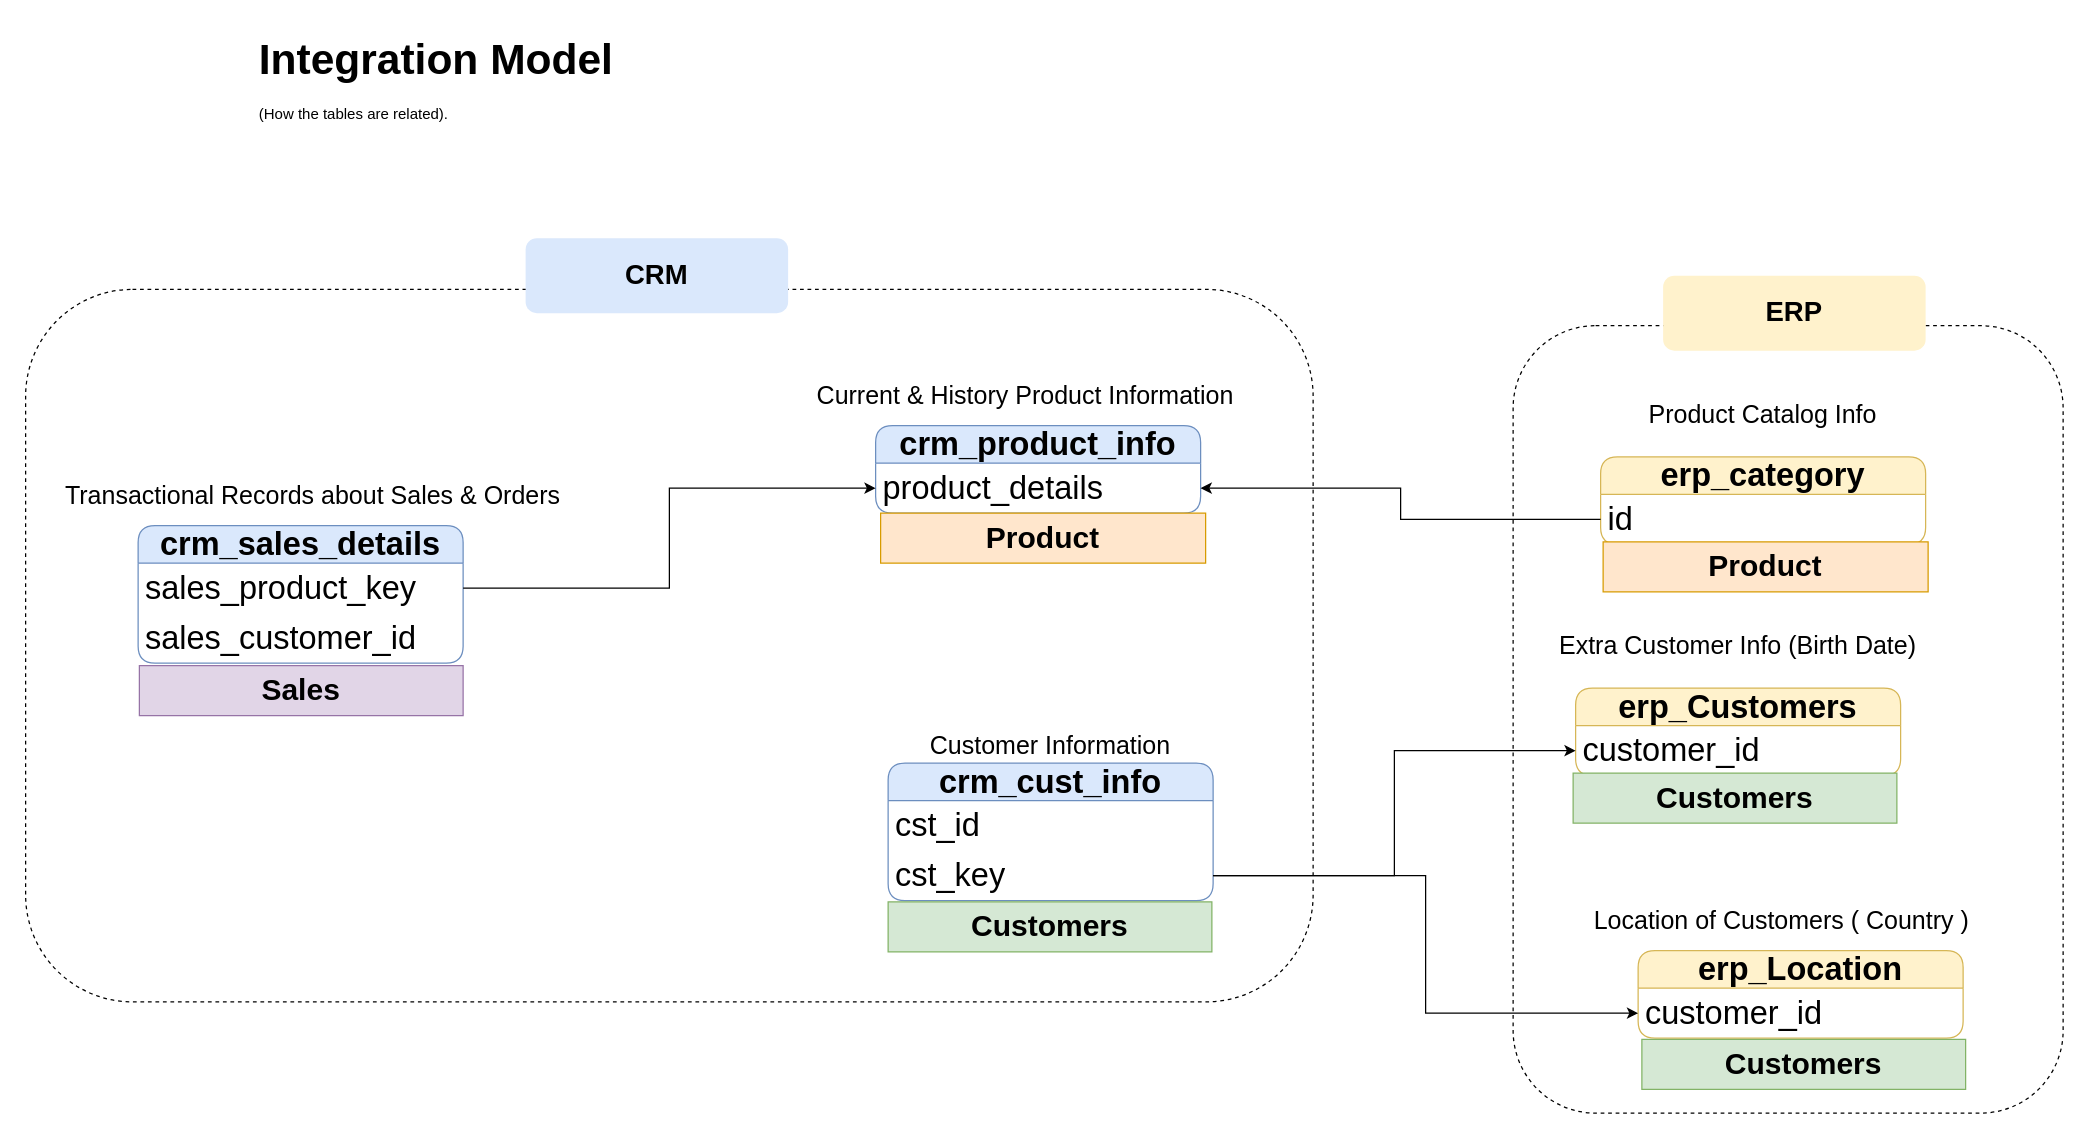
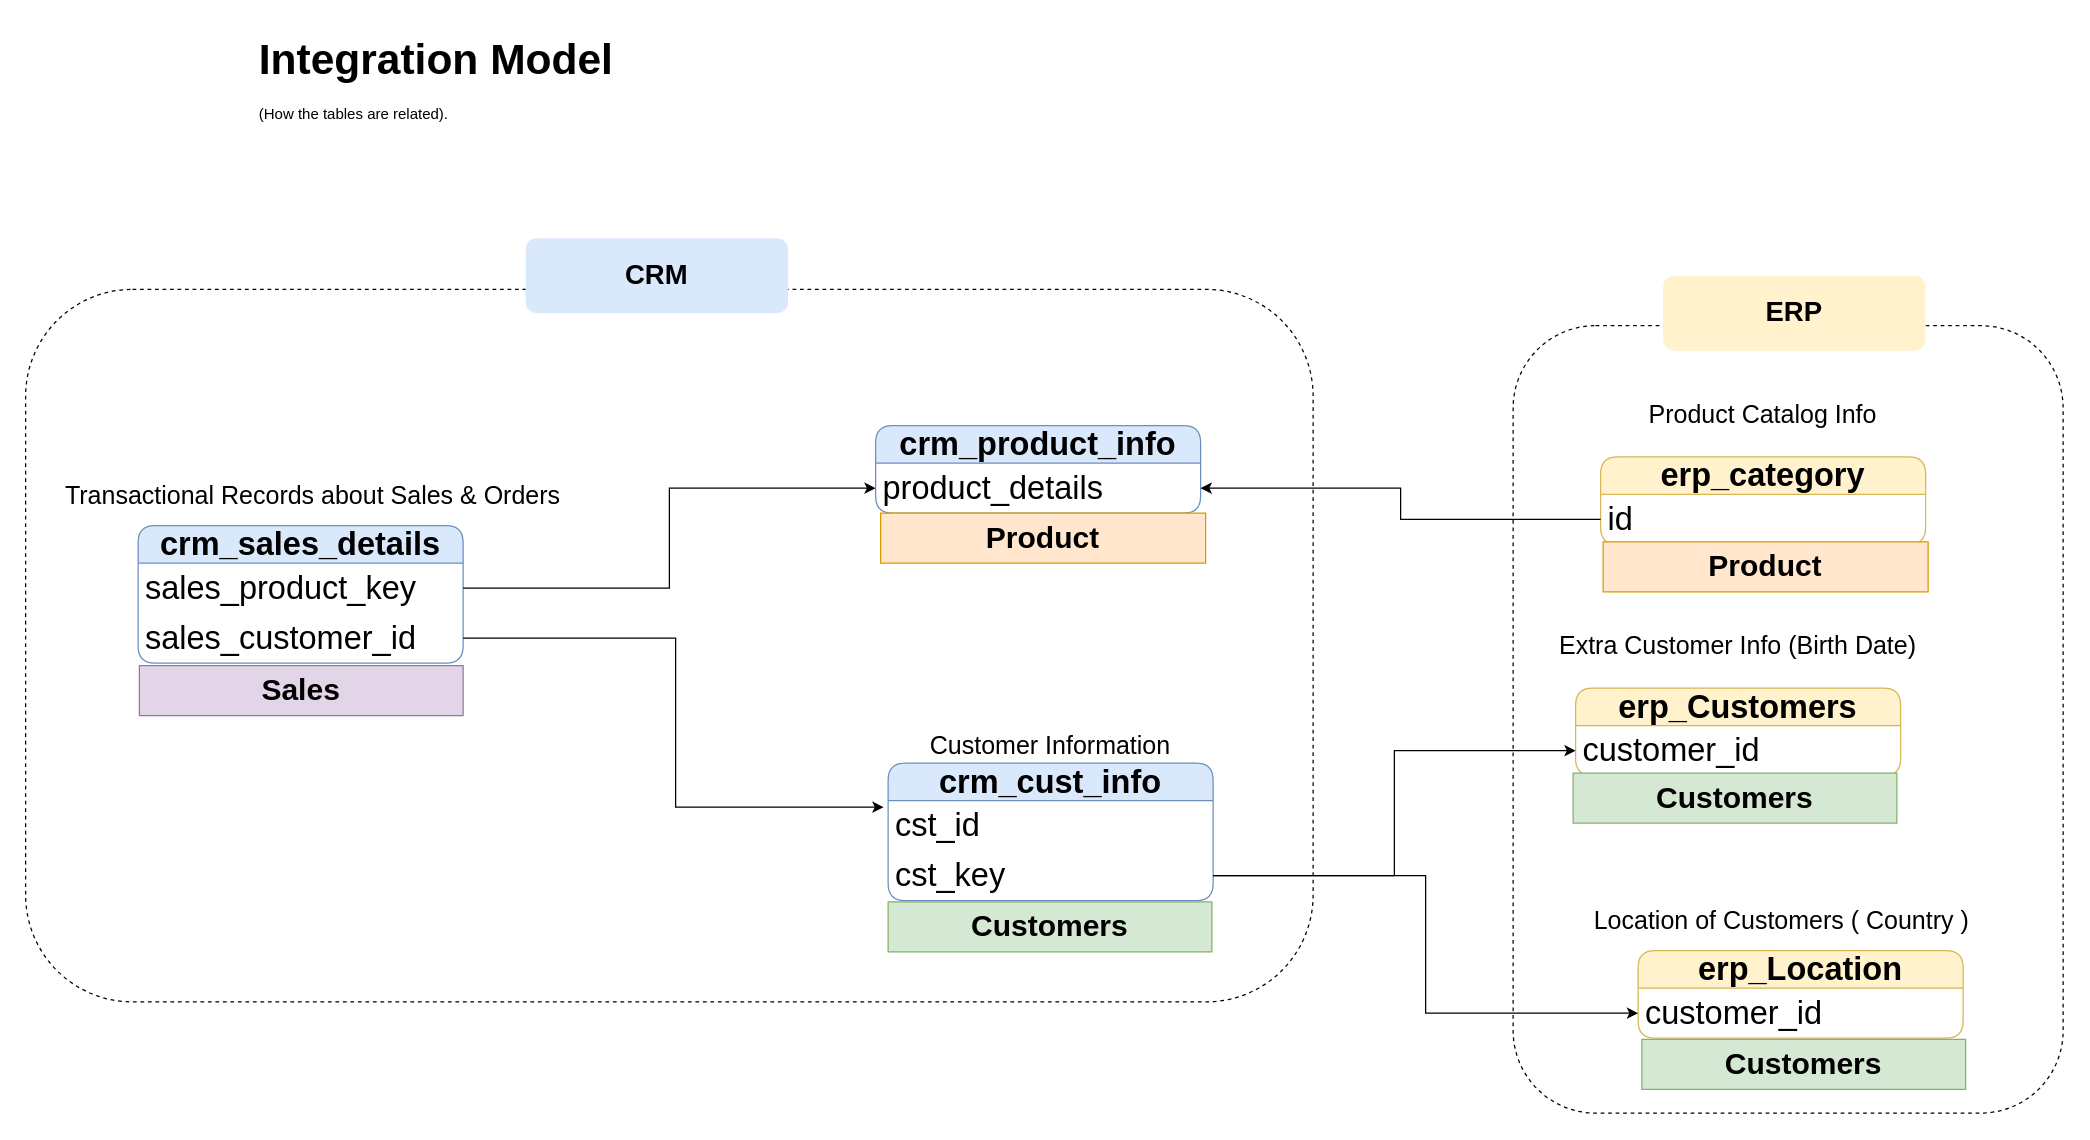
(1026, 394) -> none
none -> (676, 717)
